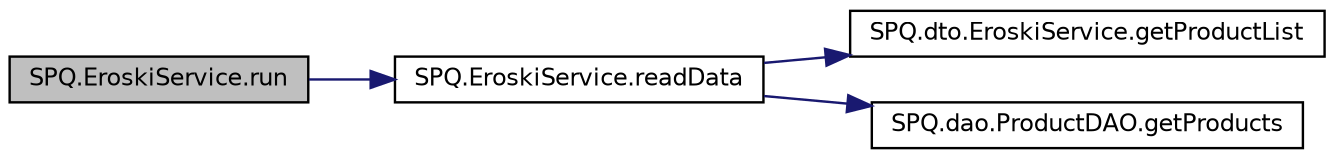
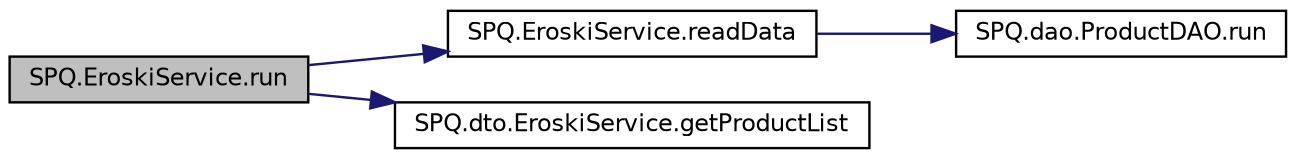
(795, 60) -> (340, 97)
(1087, 125) -> (1121, 34)
